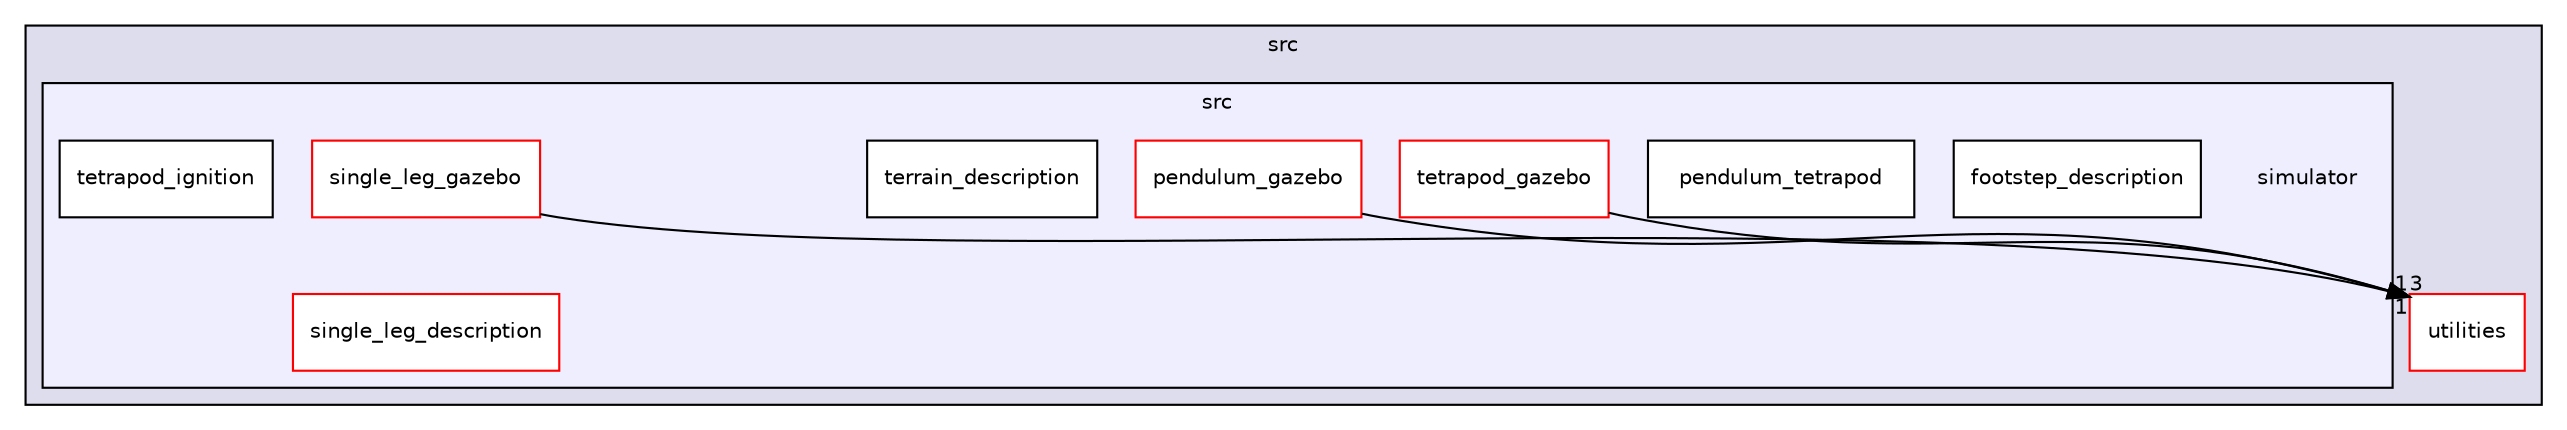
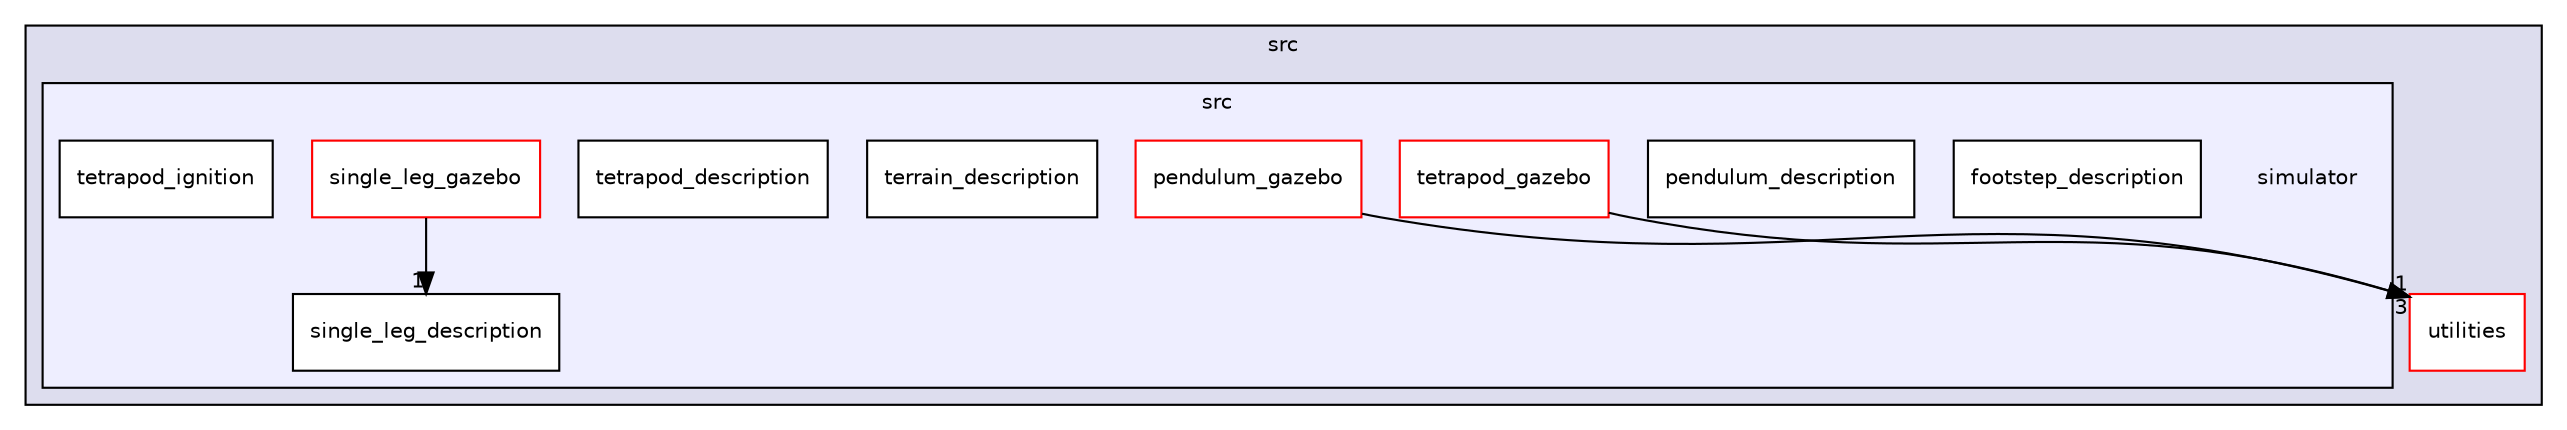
none -> (703, 179)
(1781, 179) -> (1781, 179)
(1419, 239) -> (426, 245)
(426, 332) -> (426, 332)
